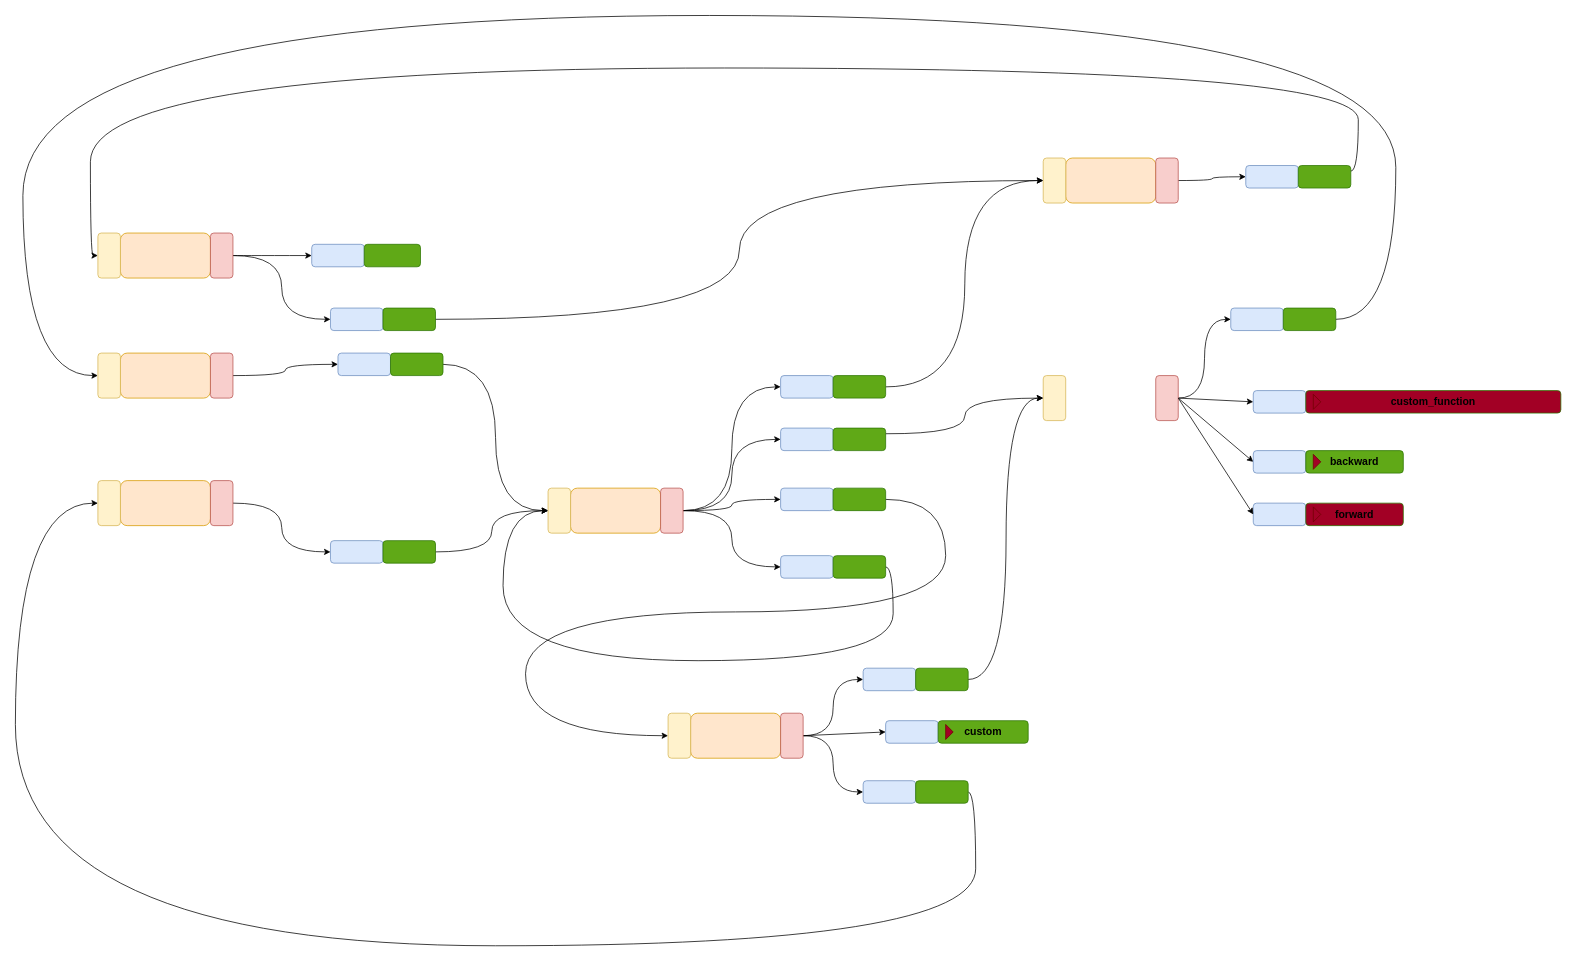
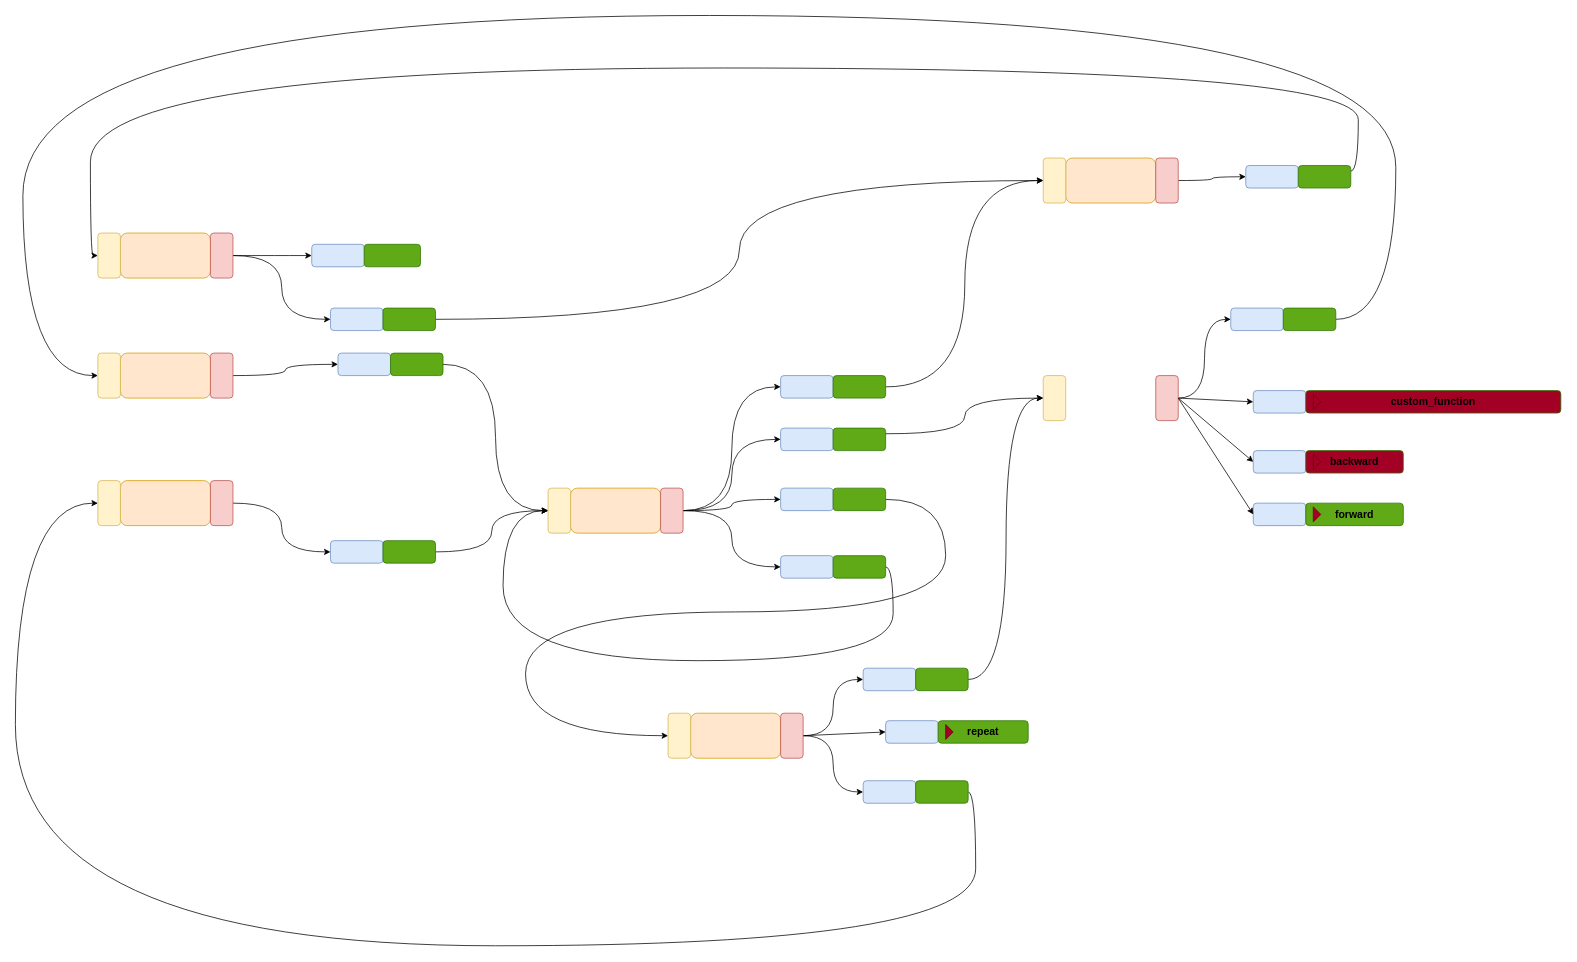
(1354, 462) -> (1354, 462)
(1354, 514) -> (1354, 514)
(983, 732) -> (983, 732)
